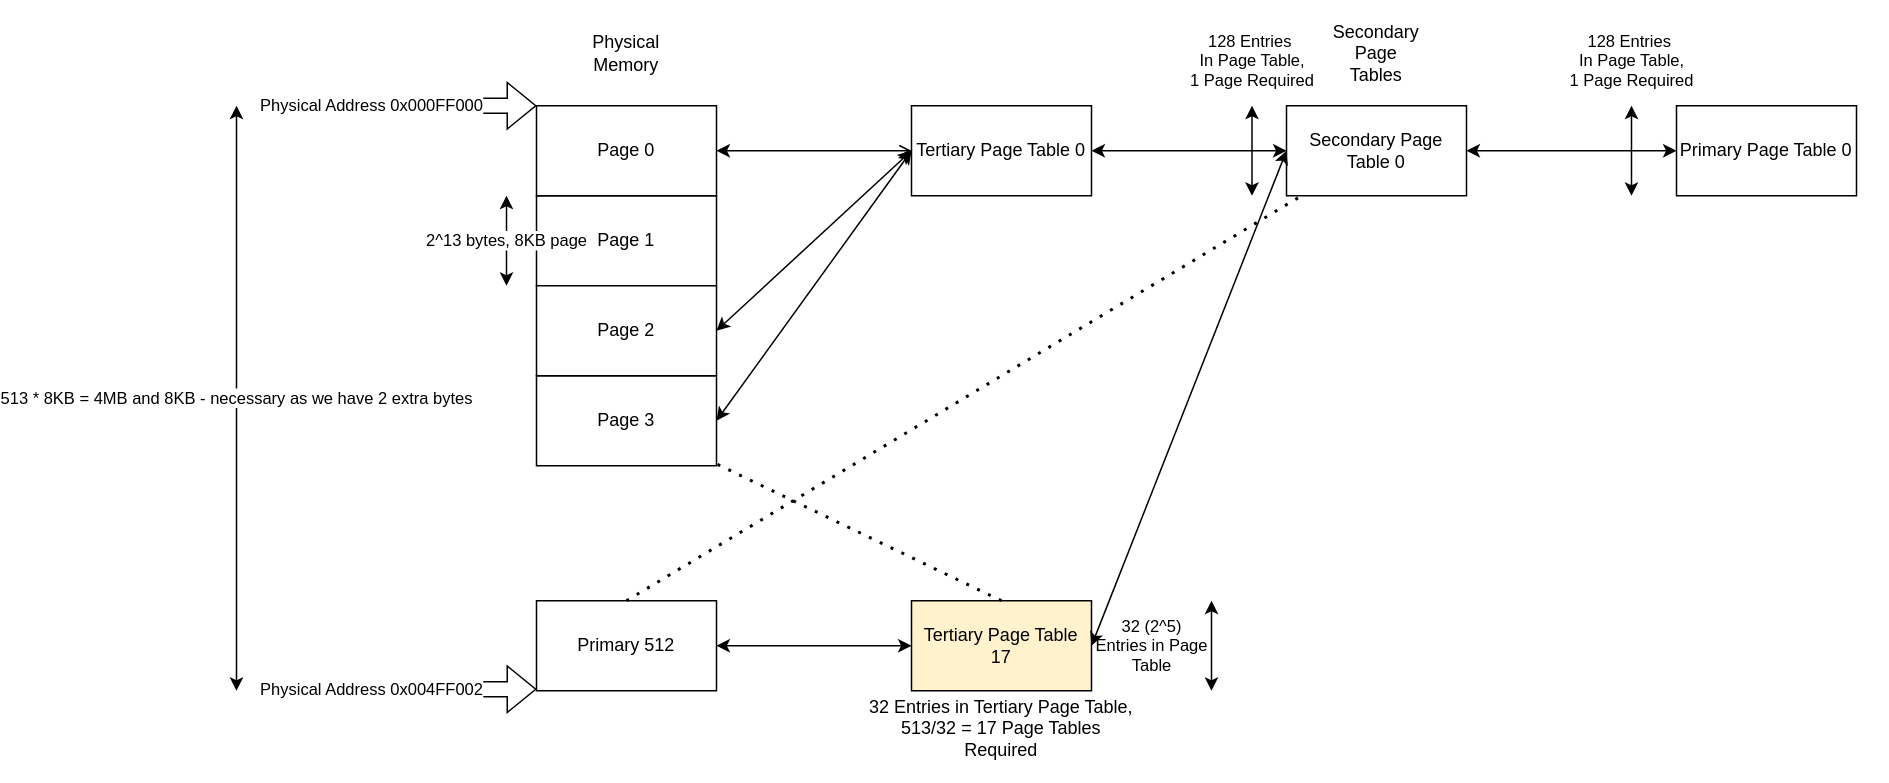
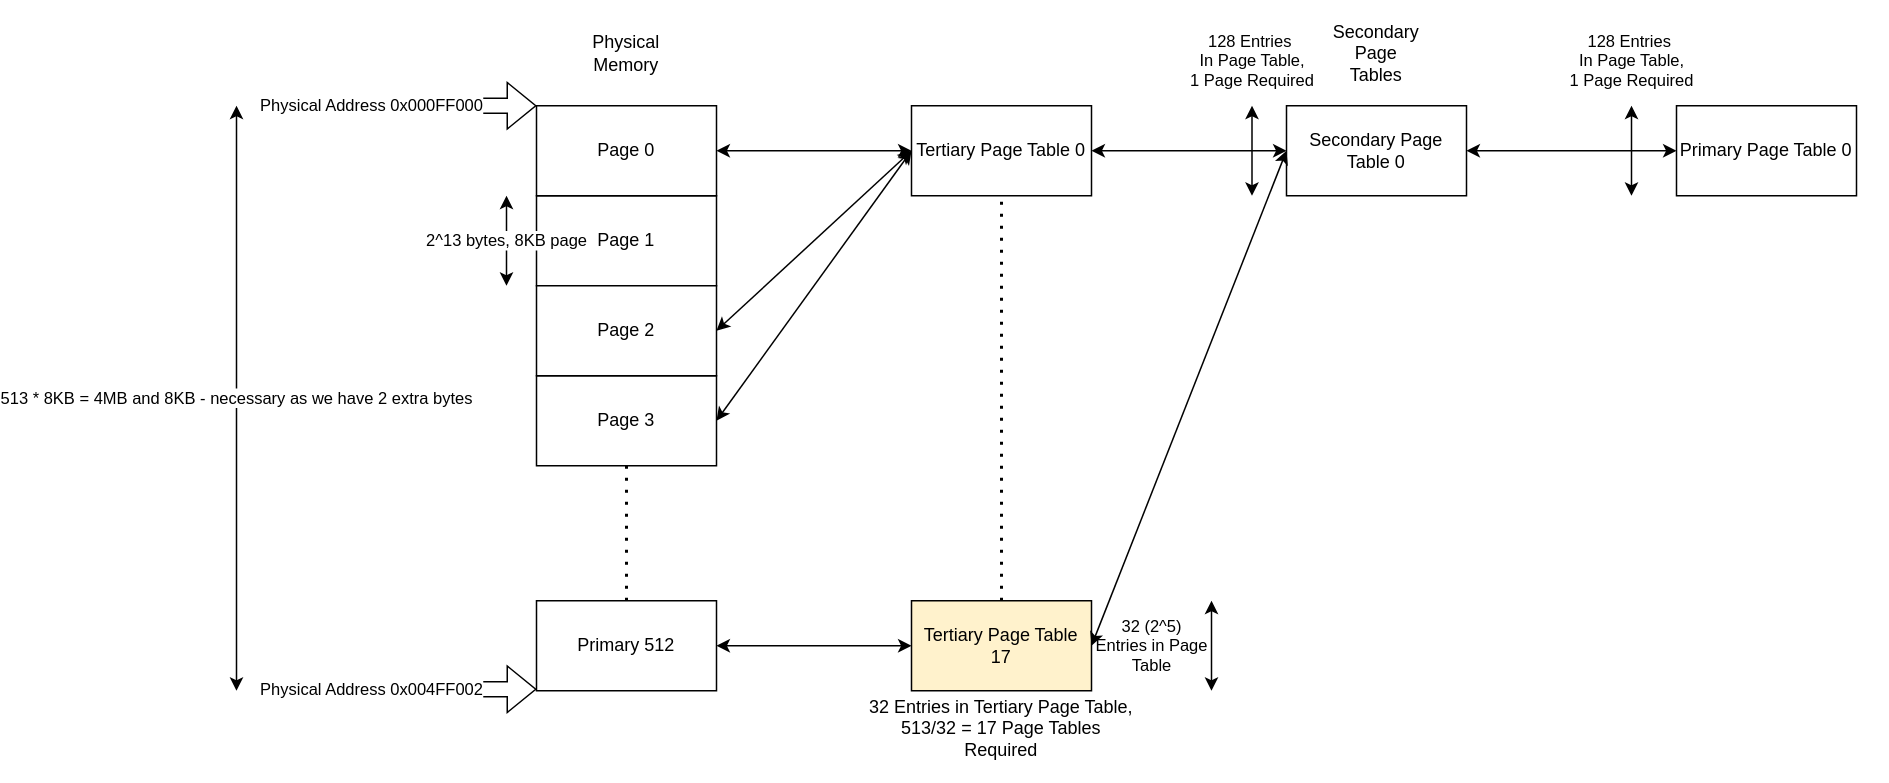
(902, 151) -> (900, 151)
(939, 413) -> (626, 536)
(859, 532) -> (1001, 404)
